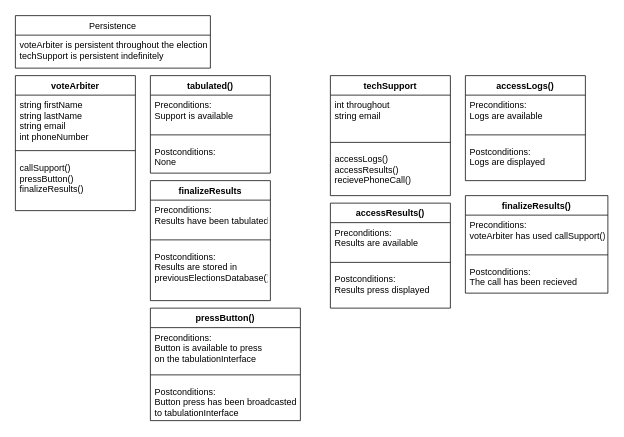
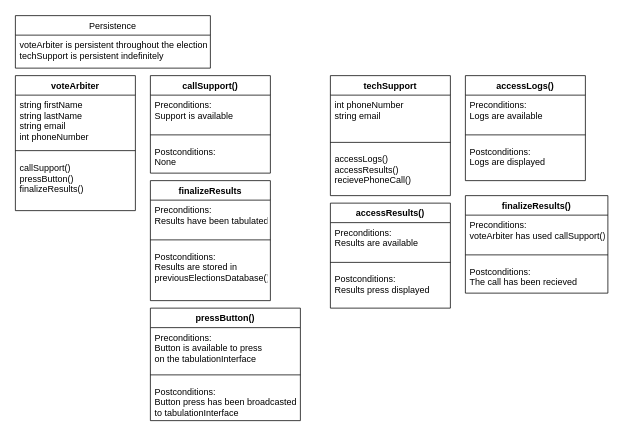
(210, 86) -> (210, 86)
(367, 105) -> (370, 105)
